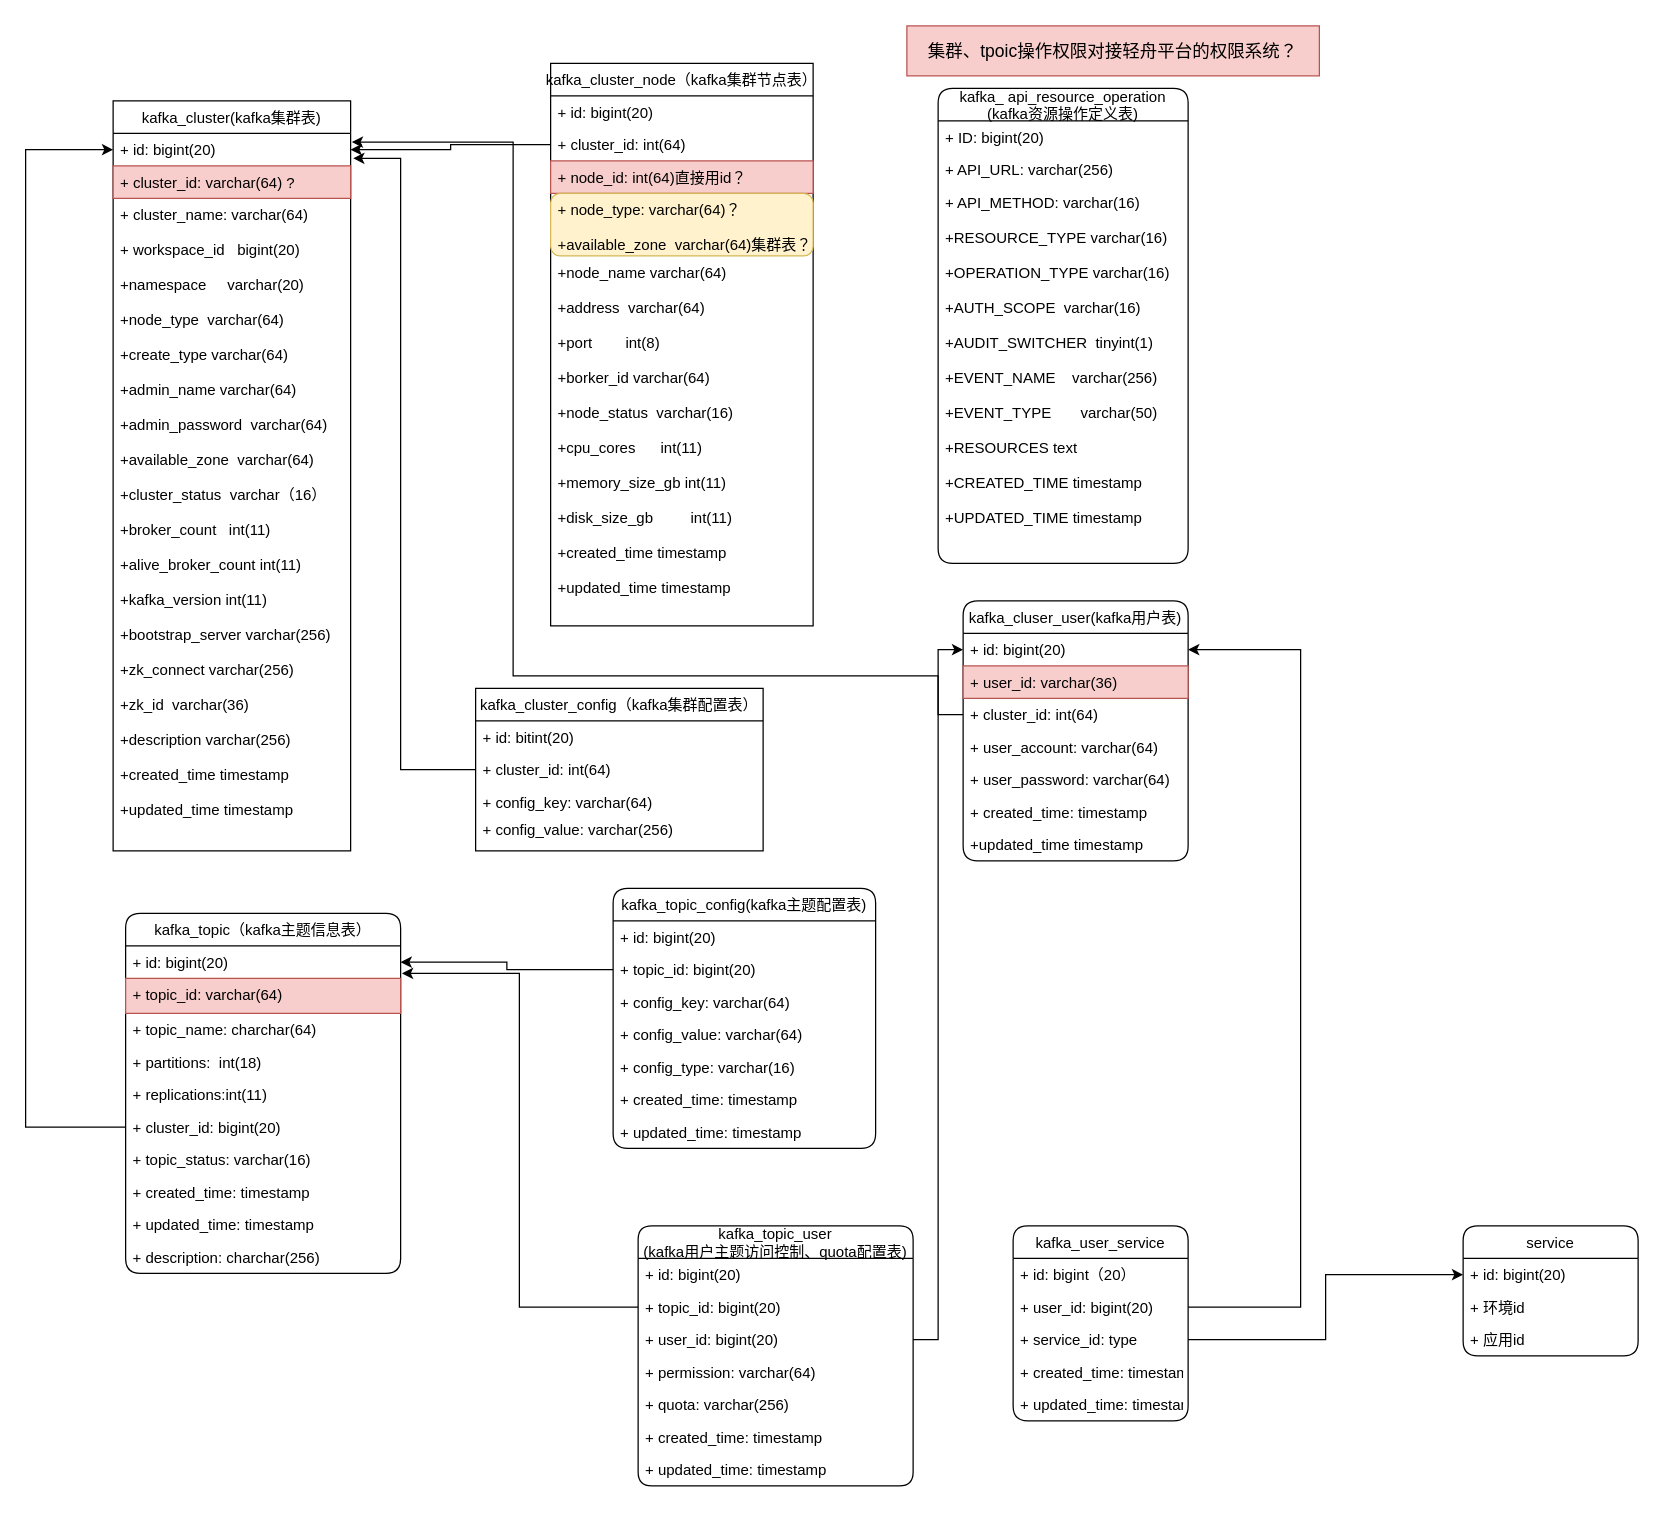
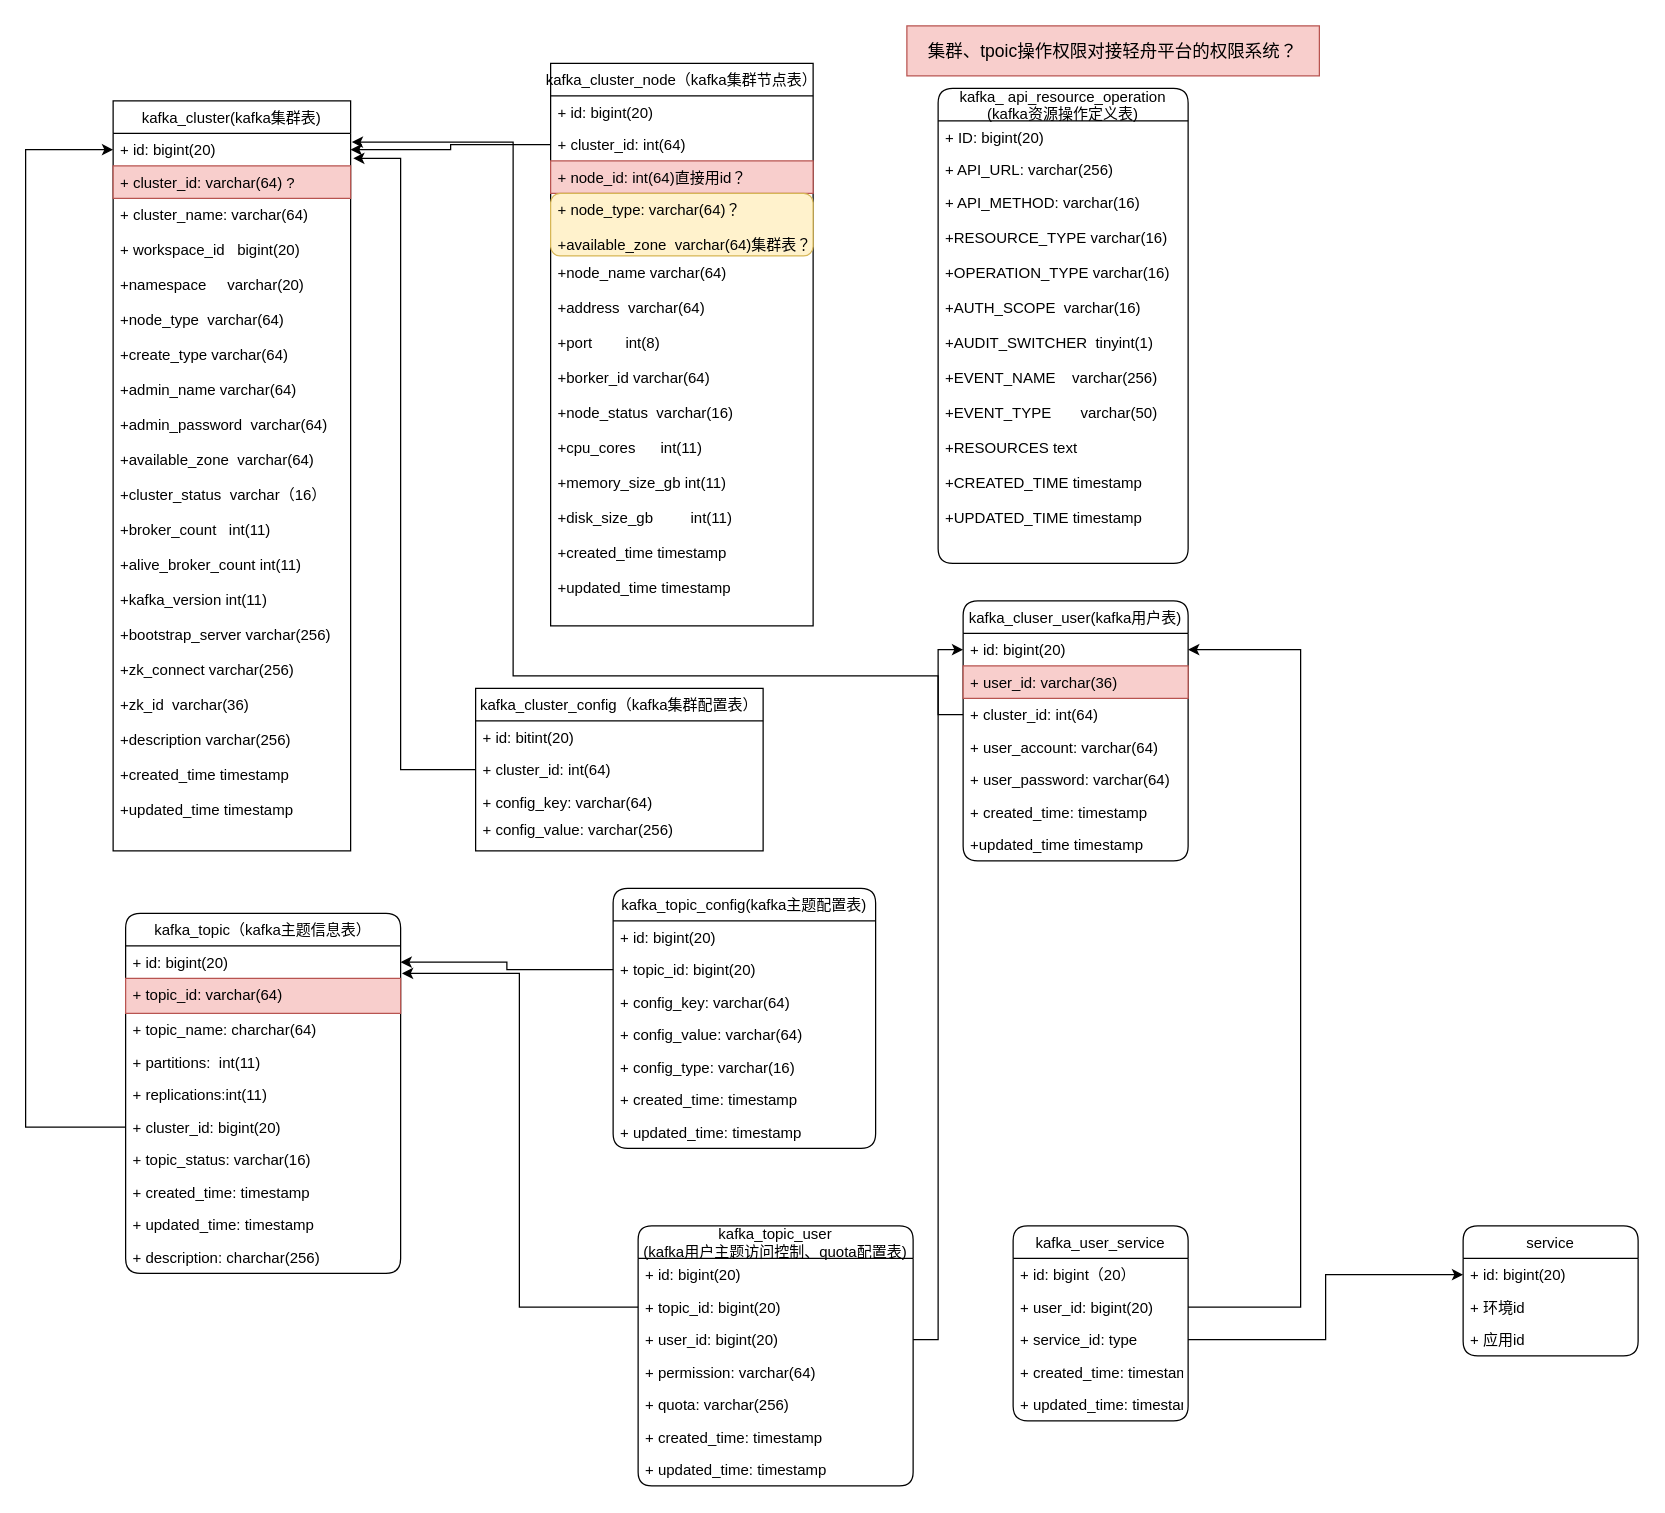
(213, 1063) -> (213, 1063)
